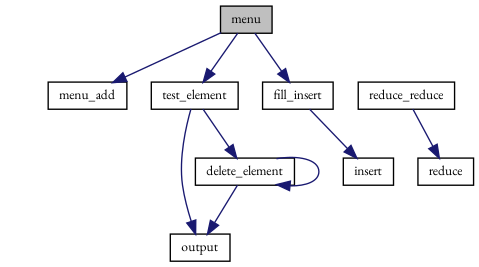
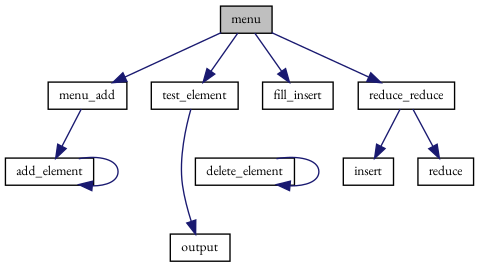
none -> (320, 55)
(216, 128) -> none
(328, 129) -> (391, 128)
none -> (50, 172)
(226, 204) -> none
